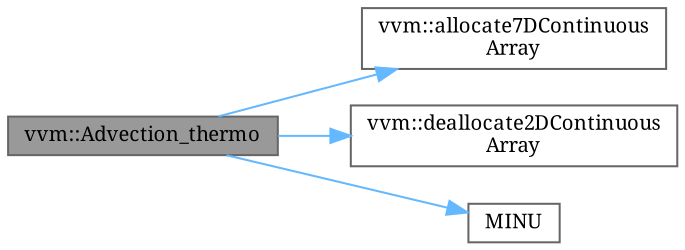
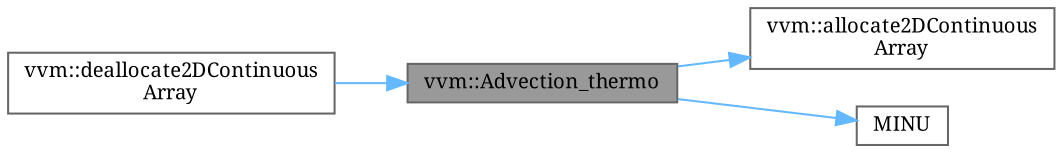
(514, 39) -> (902, 39)
(304, 136) -> (361, 83)
